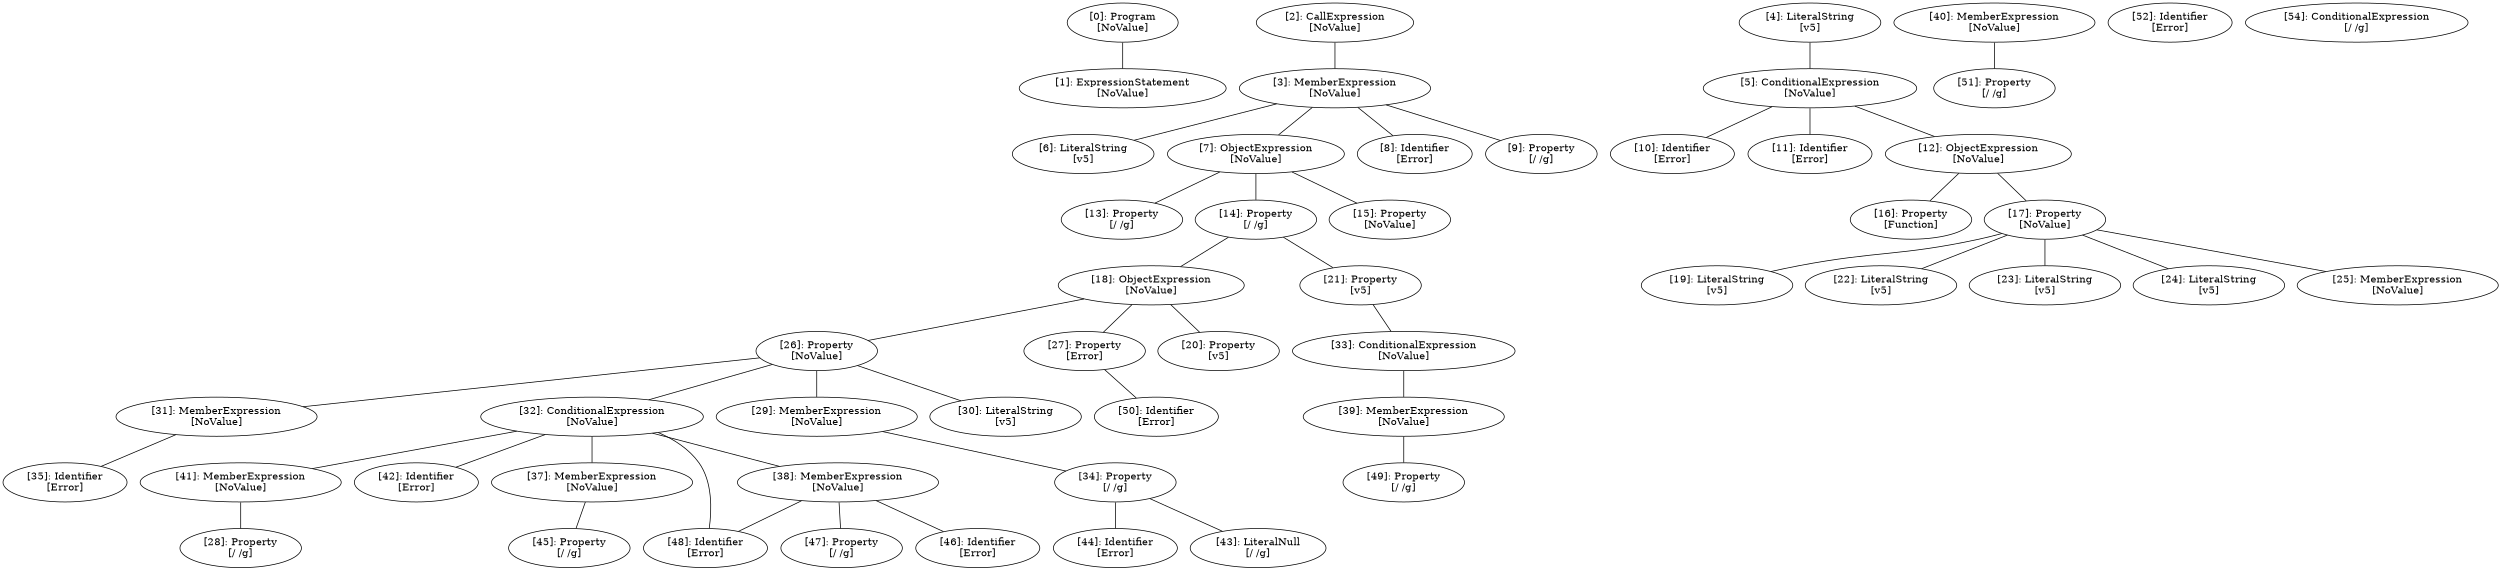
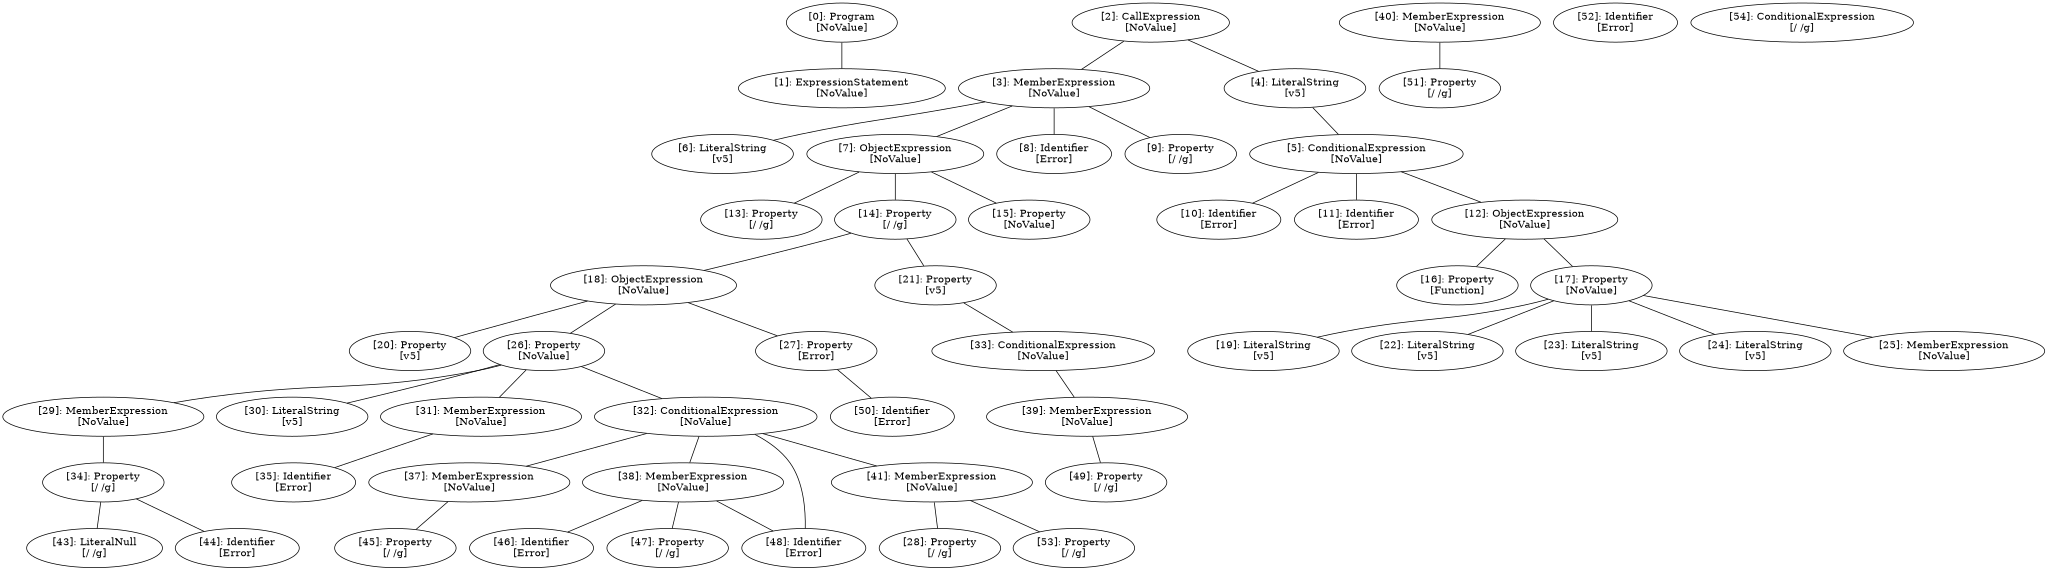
none -> (1223, 56)
(416, 482) -> none
none -> (1074, 548)
